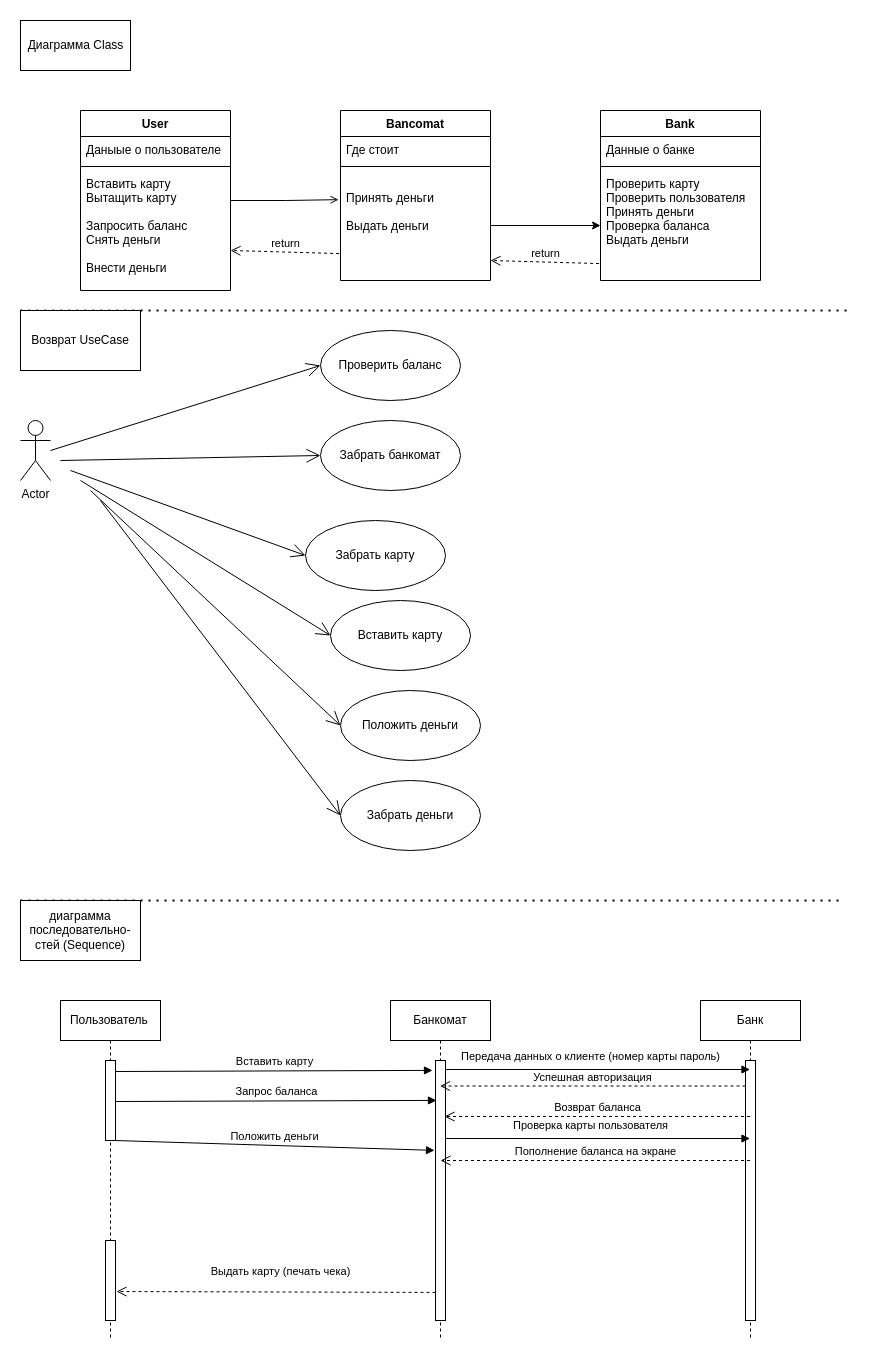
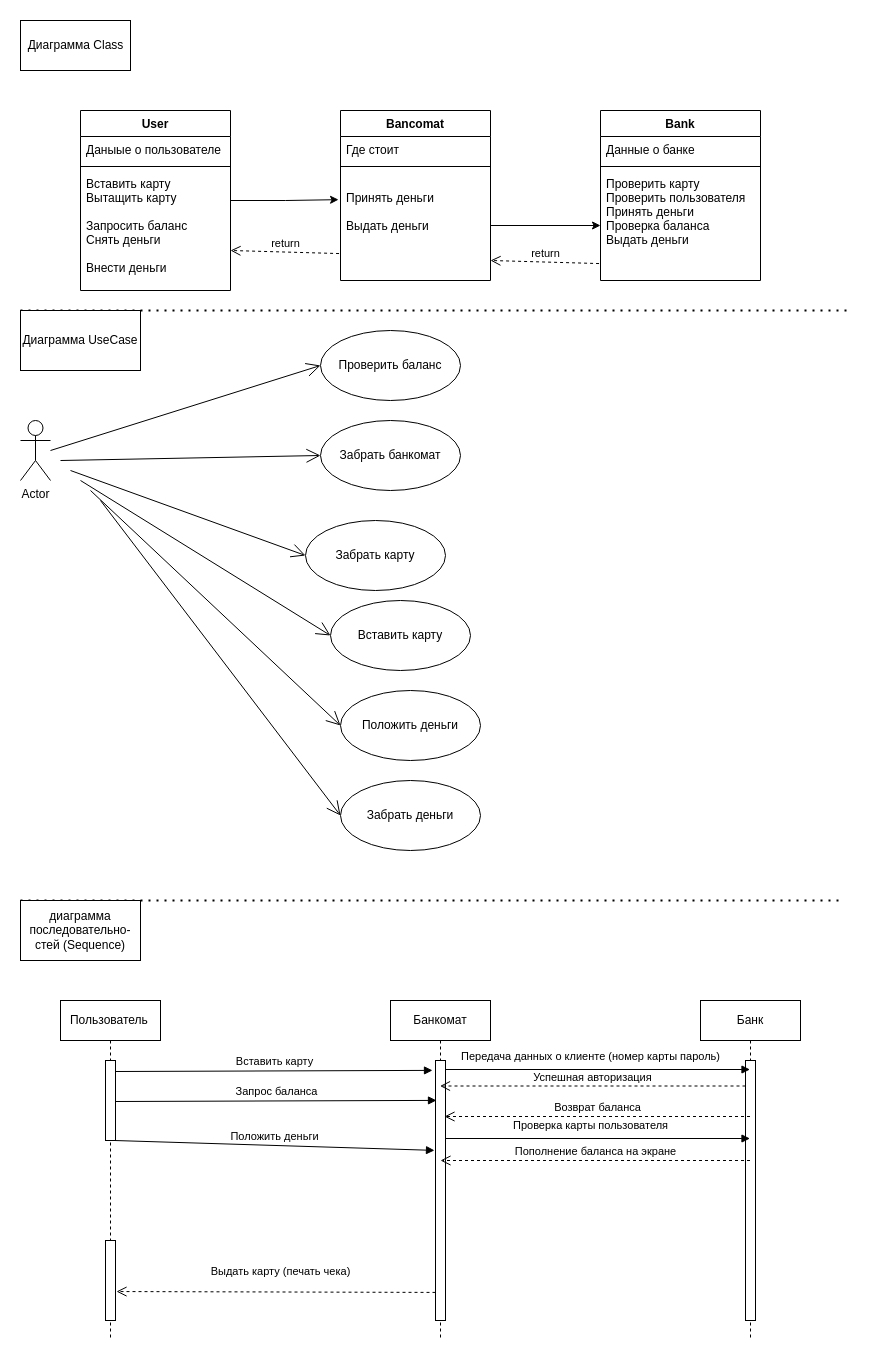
(332, 200) -> (330, 200)
(81, 341) -> (81, 341)
